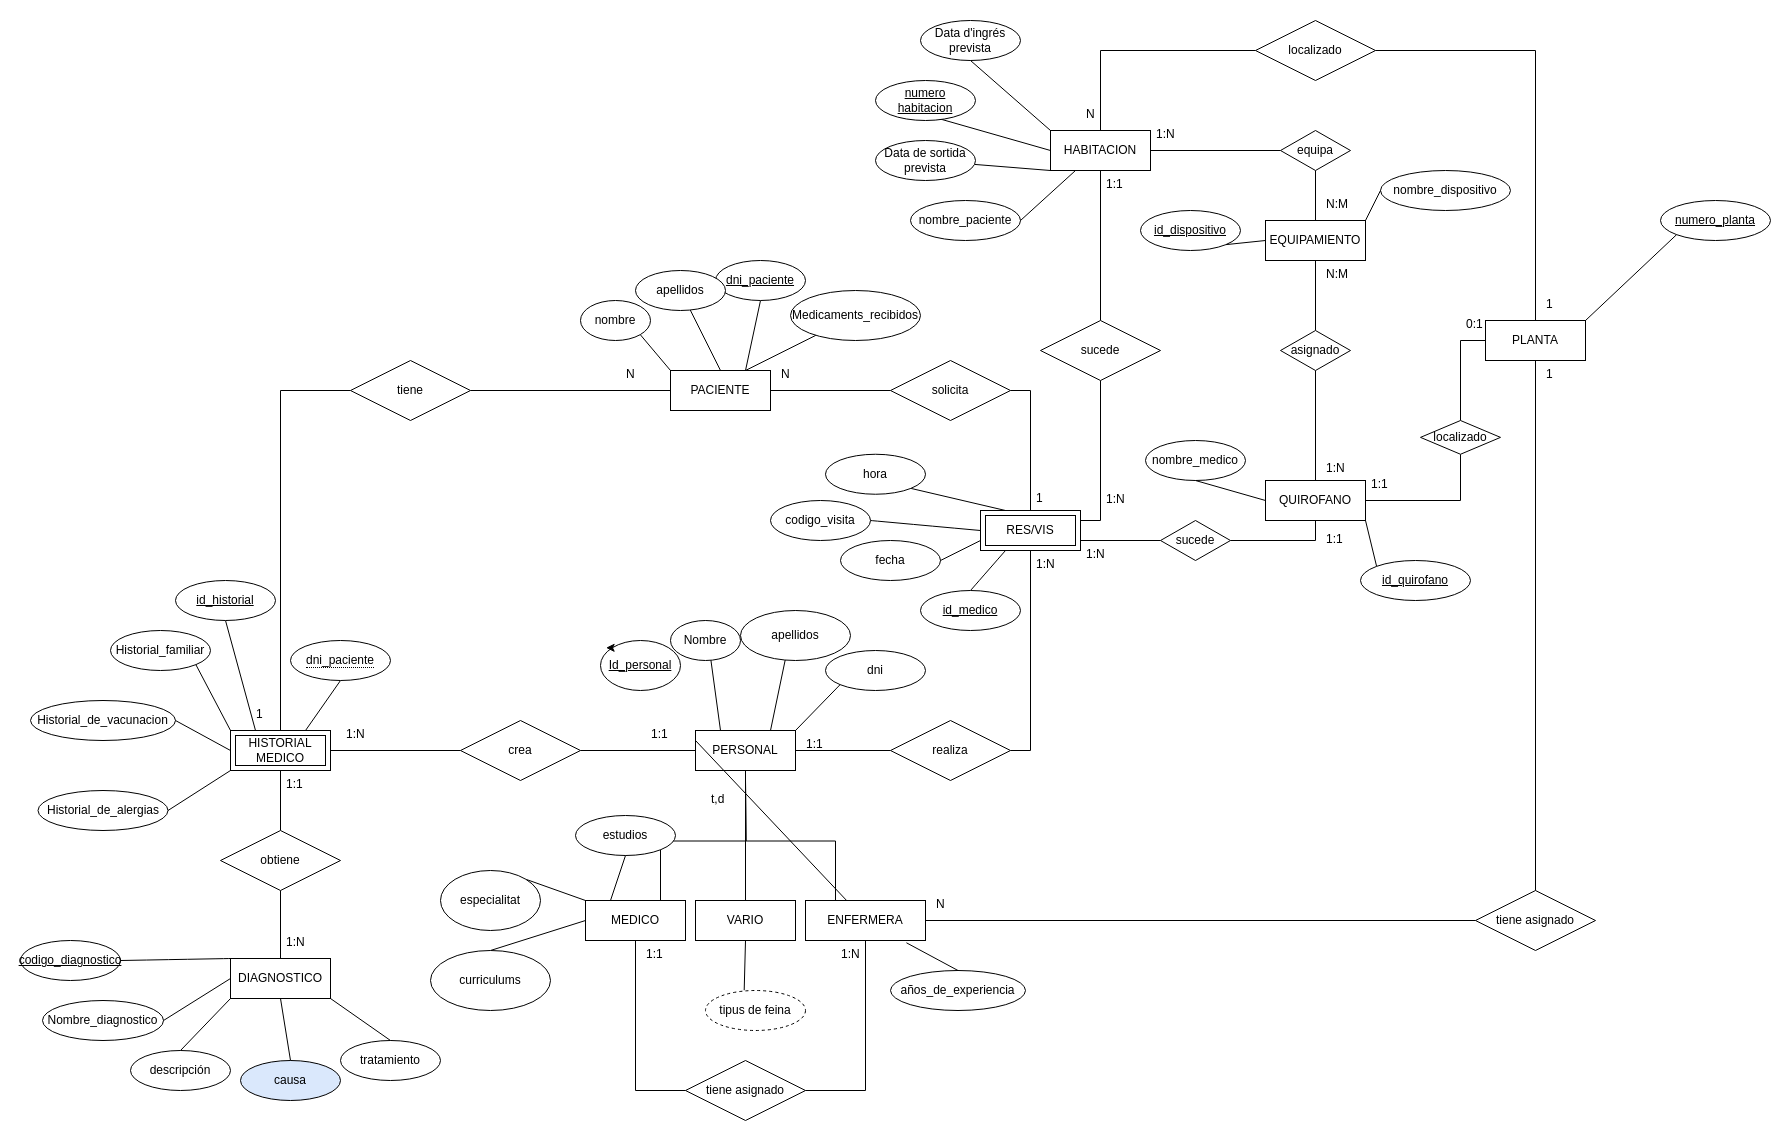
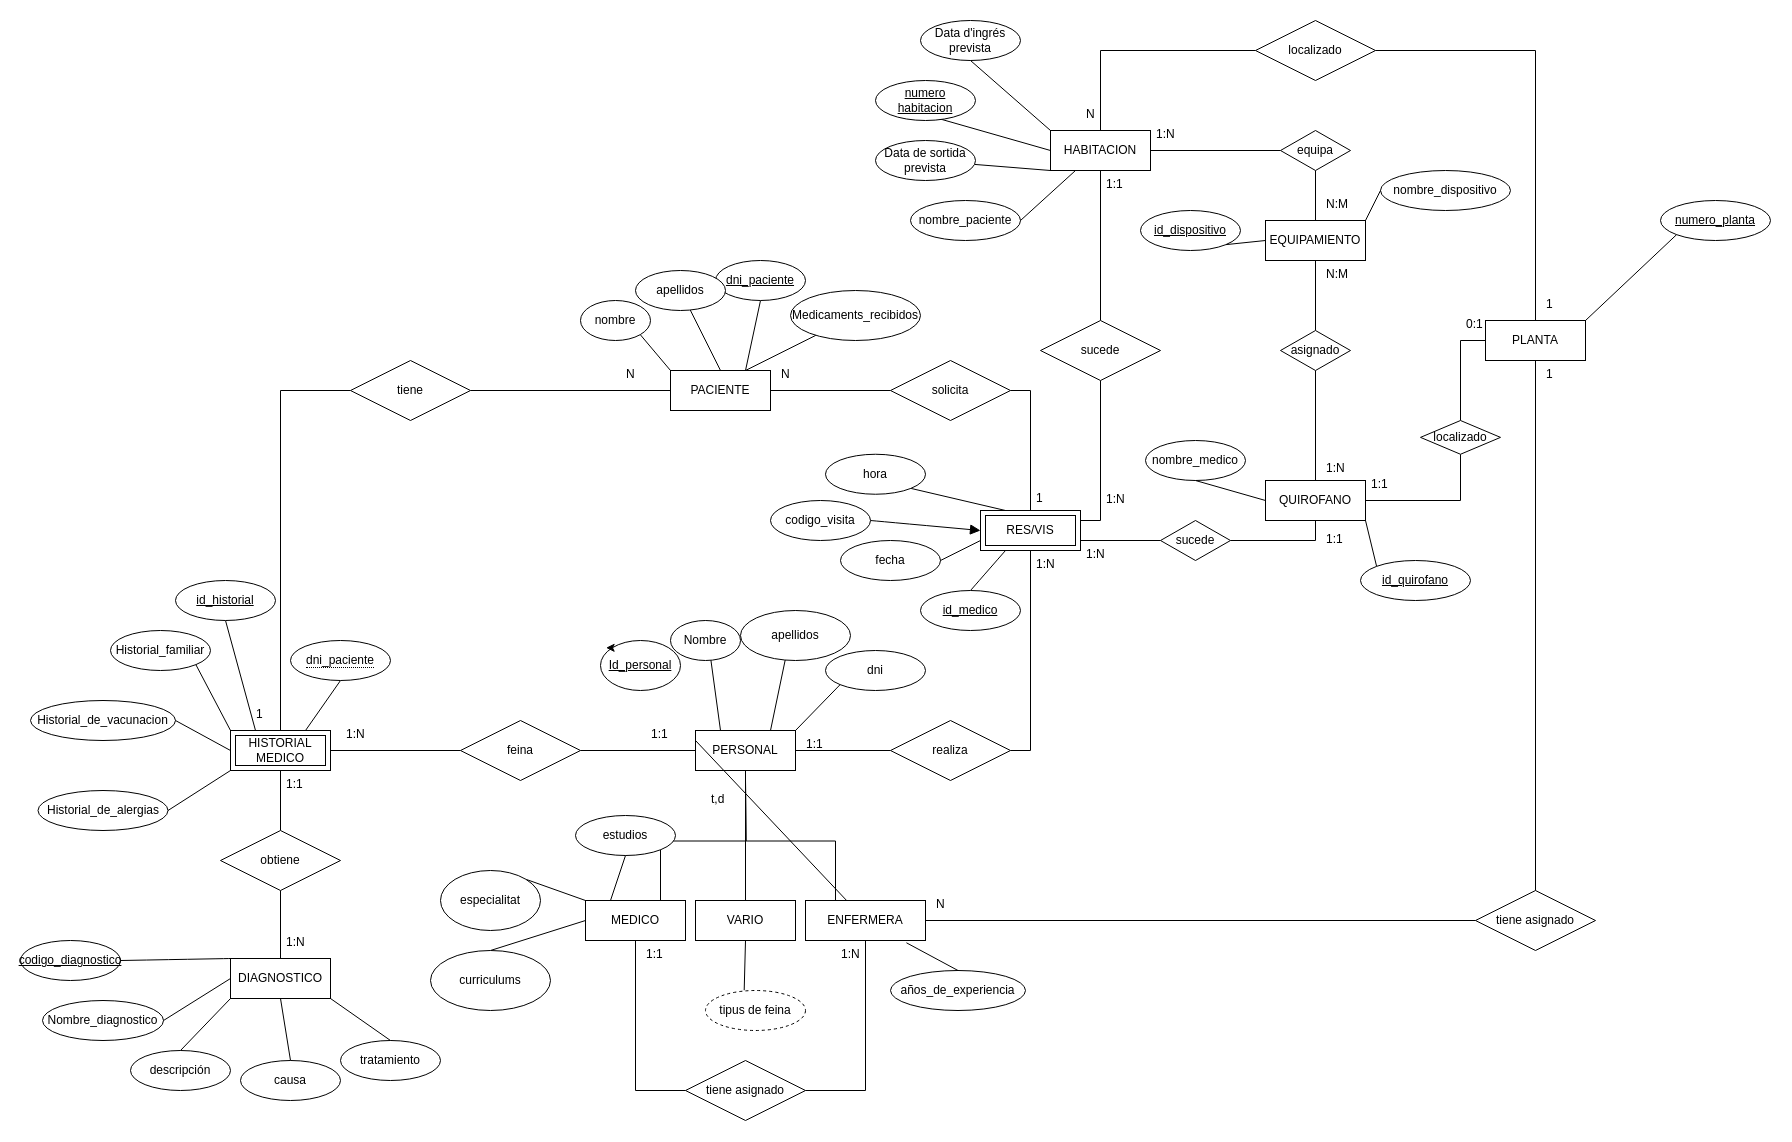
(974, 530) -> (969, 529)
(521, 751) -> (521, 751)
(291, 1081) -> (291, 1081)
